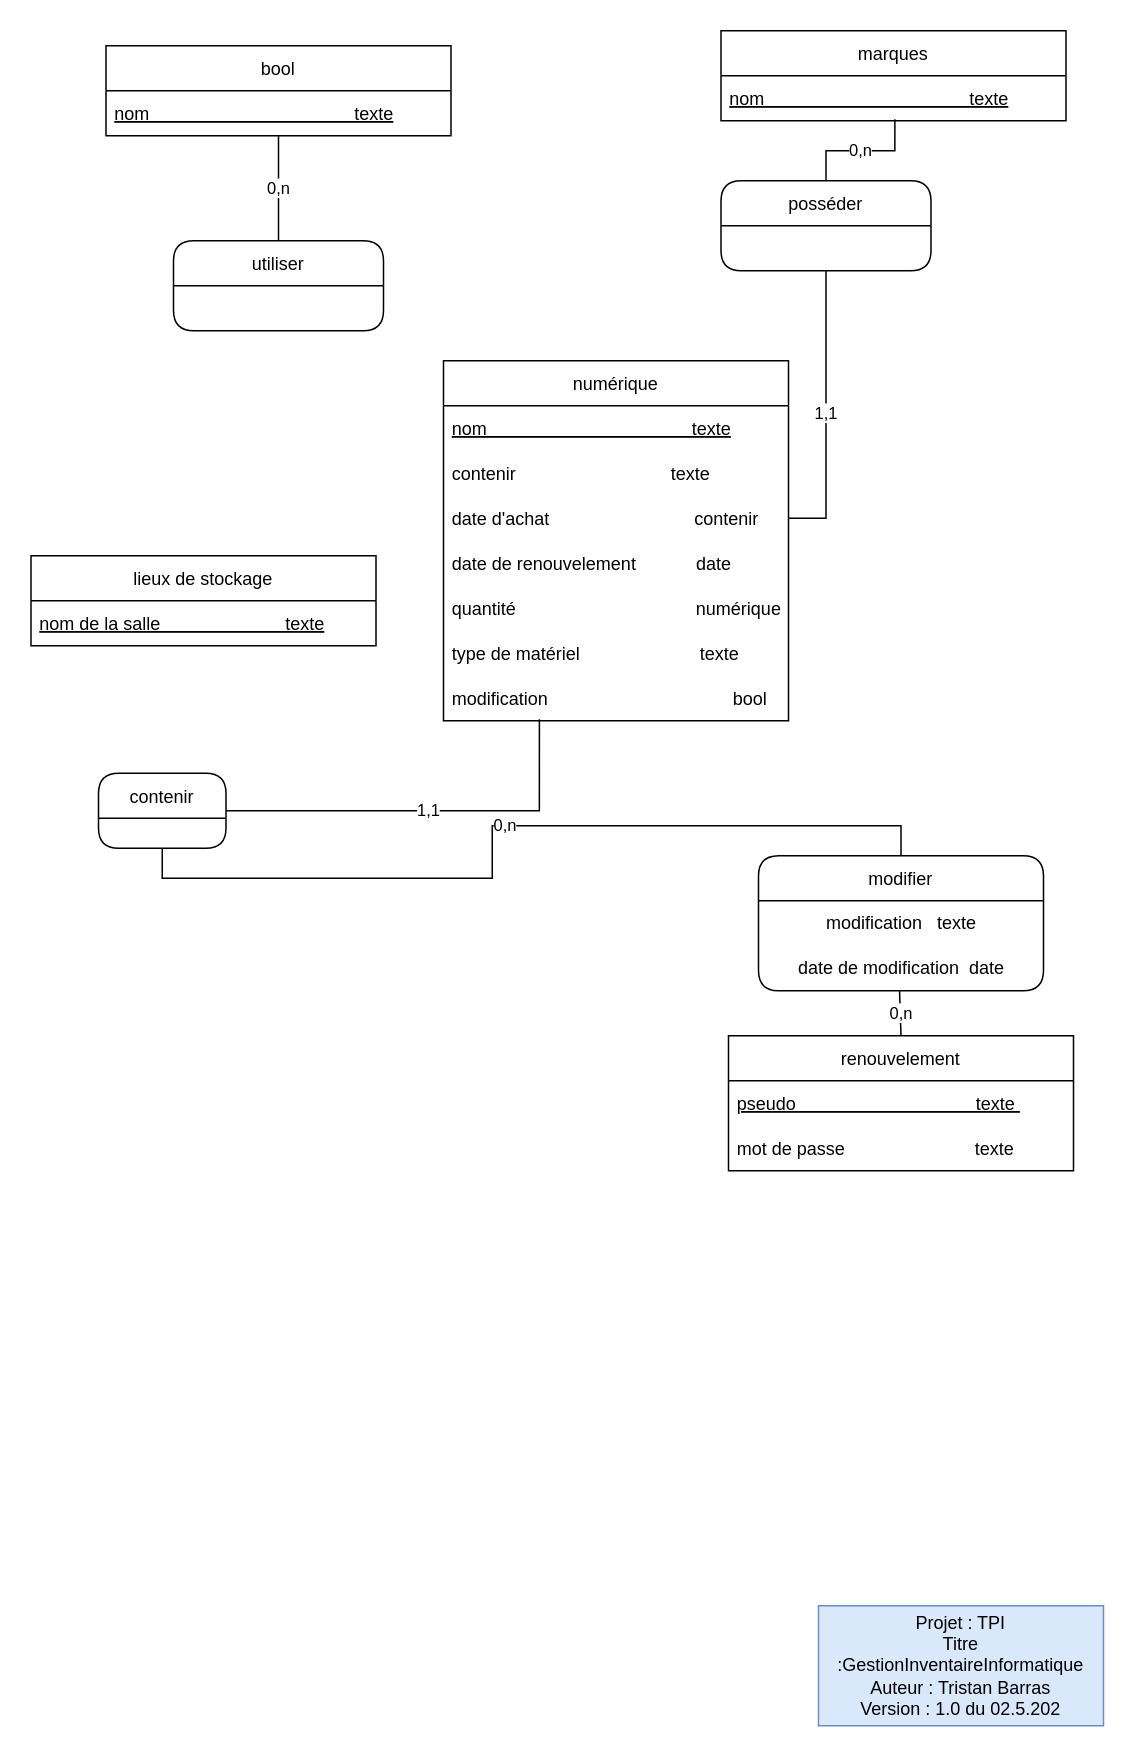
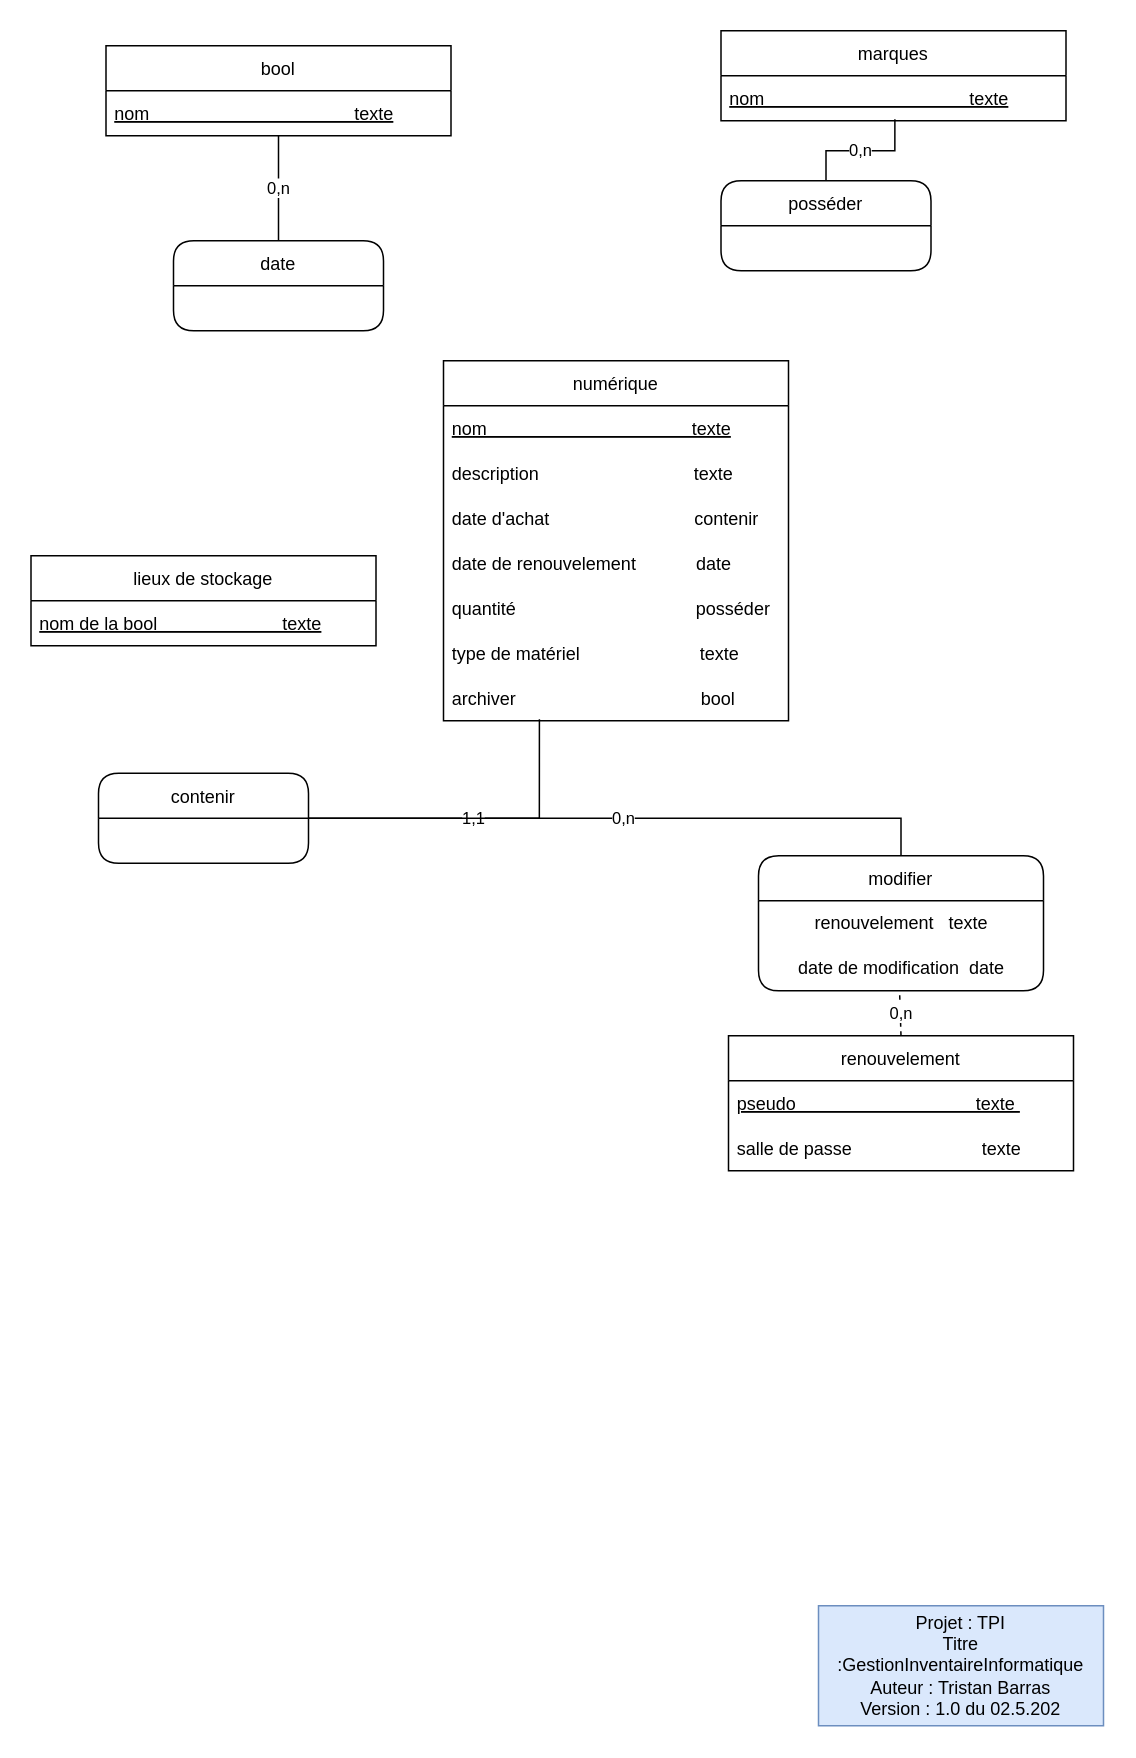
(278, 264) -> (278, 264)
(641, 474) -> (653, 474)
(826, 484) -> none
(676, 609) -> (674, 609)
(224, 624) -> (221, 624)
(679, 699) -> (663, 699)
(162, 811) -> (203, 818)
(902, 923) -> (902, 923)
(900, 999) -> (900, 999)
(949, 1149) -> (954, 1149)
